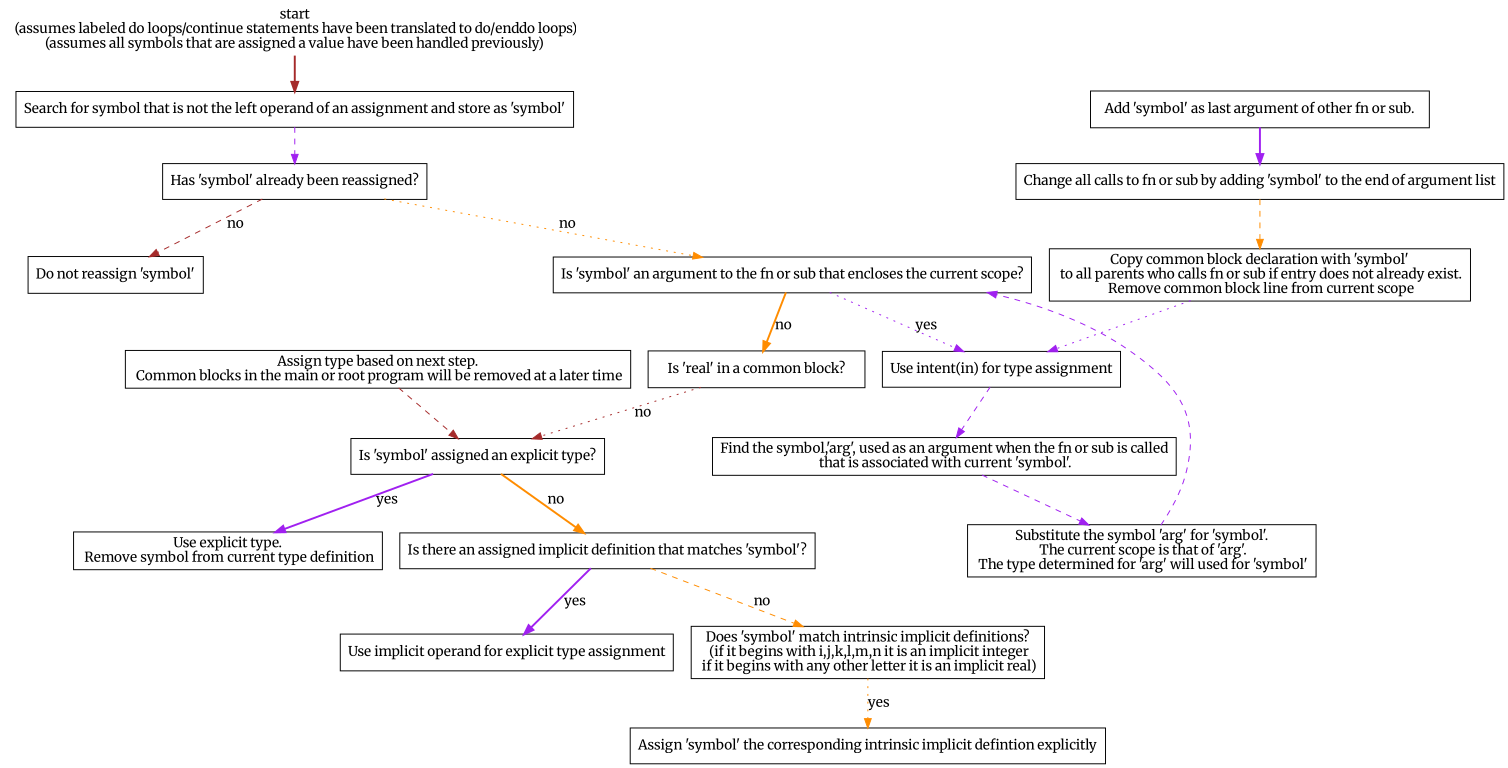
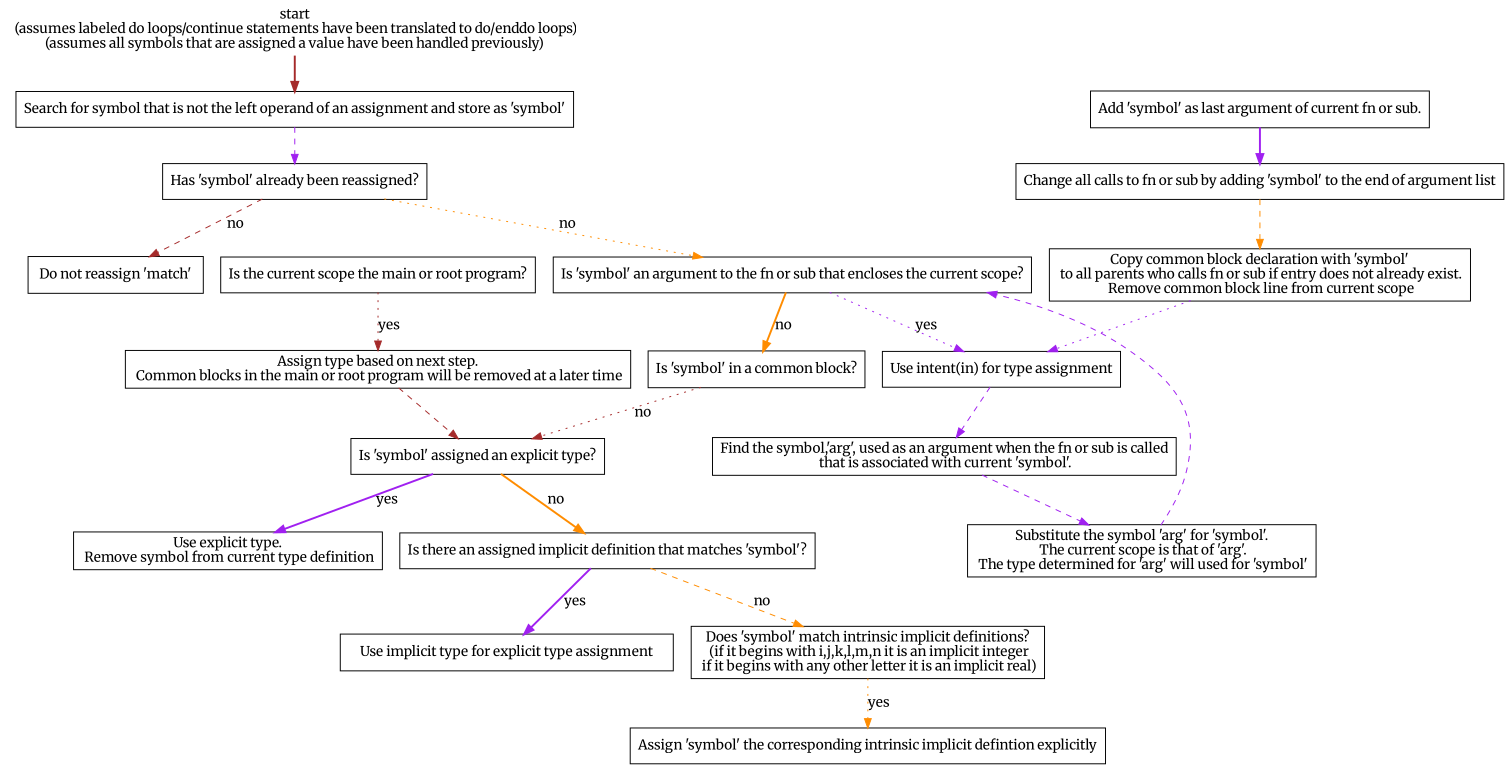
(1260, 109) -> (1260, 109)
(116, 275) -> (116, 275)
none -> (378, 275)
(757, 369) -> (757, 369)
(507, 652) -> (507, 652)
